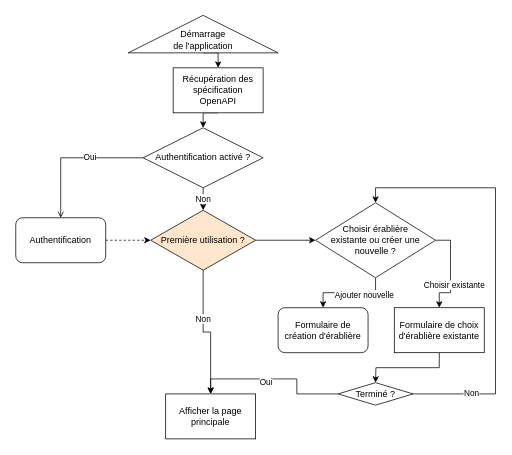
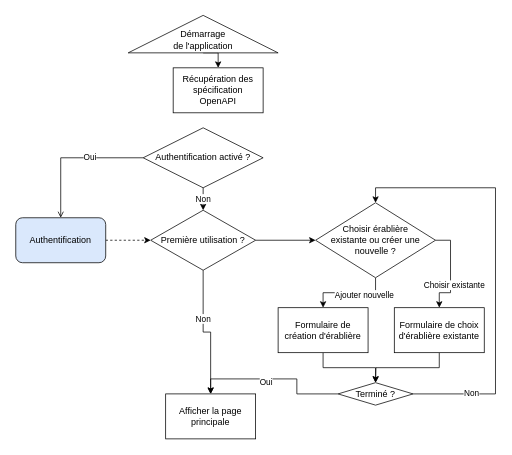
(203, 121) -> none
(60, 240) -> (60, 240)
(203, 240) -> (203, 240)
(323, 330) -> (323, 330)
none -> (340, 368)
